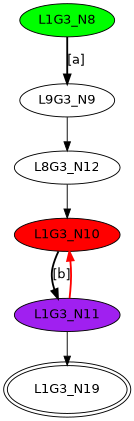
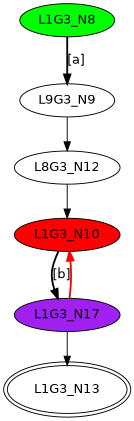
(67, 315) -> (67, 315)
(67, 390) -> (67, 390)
